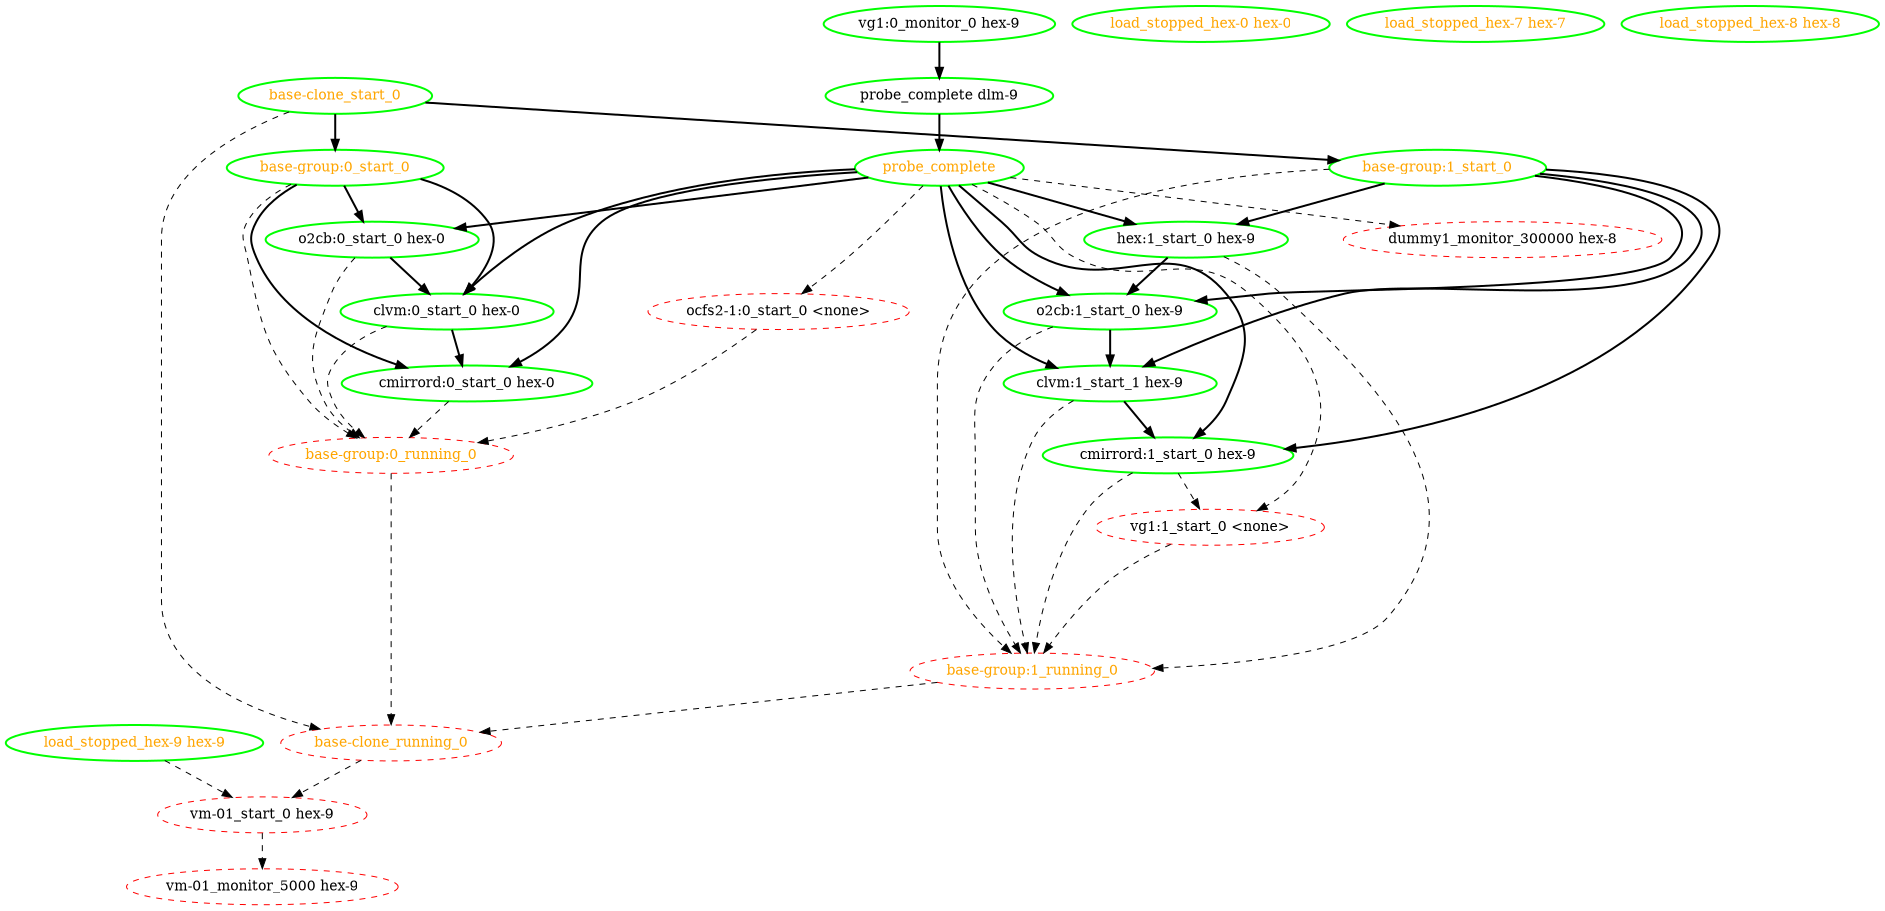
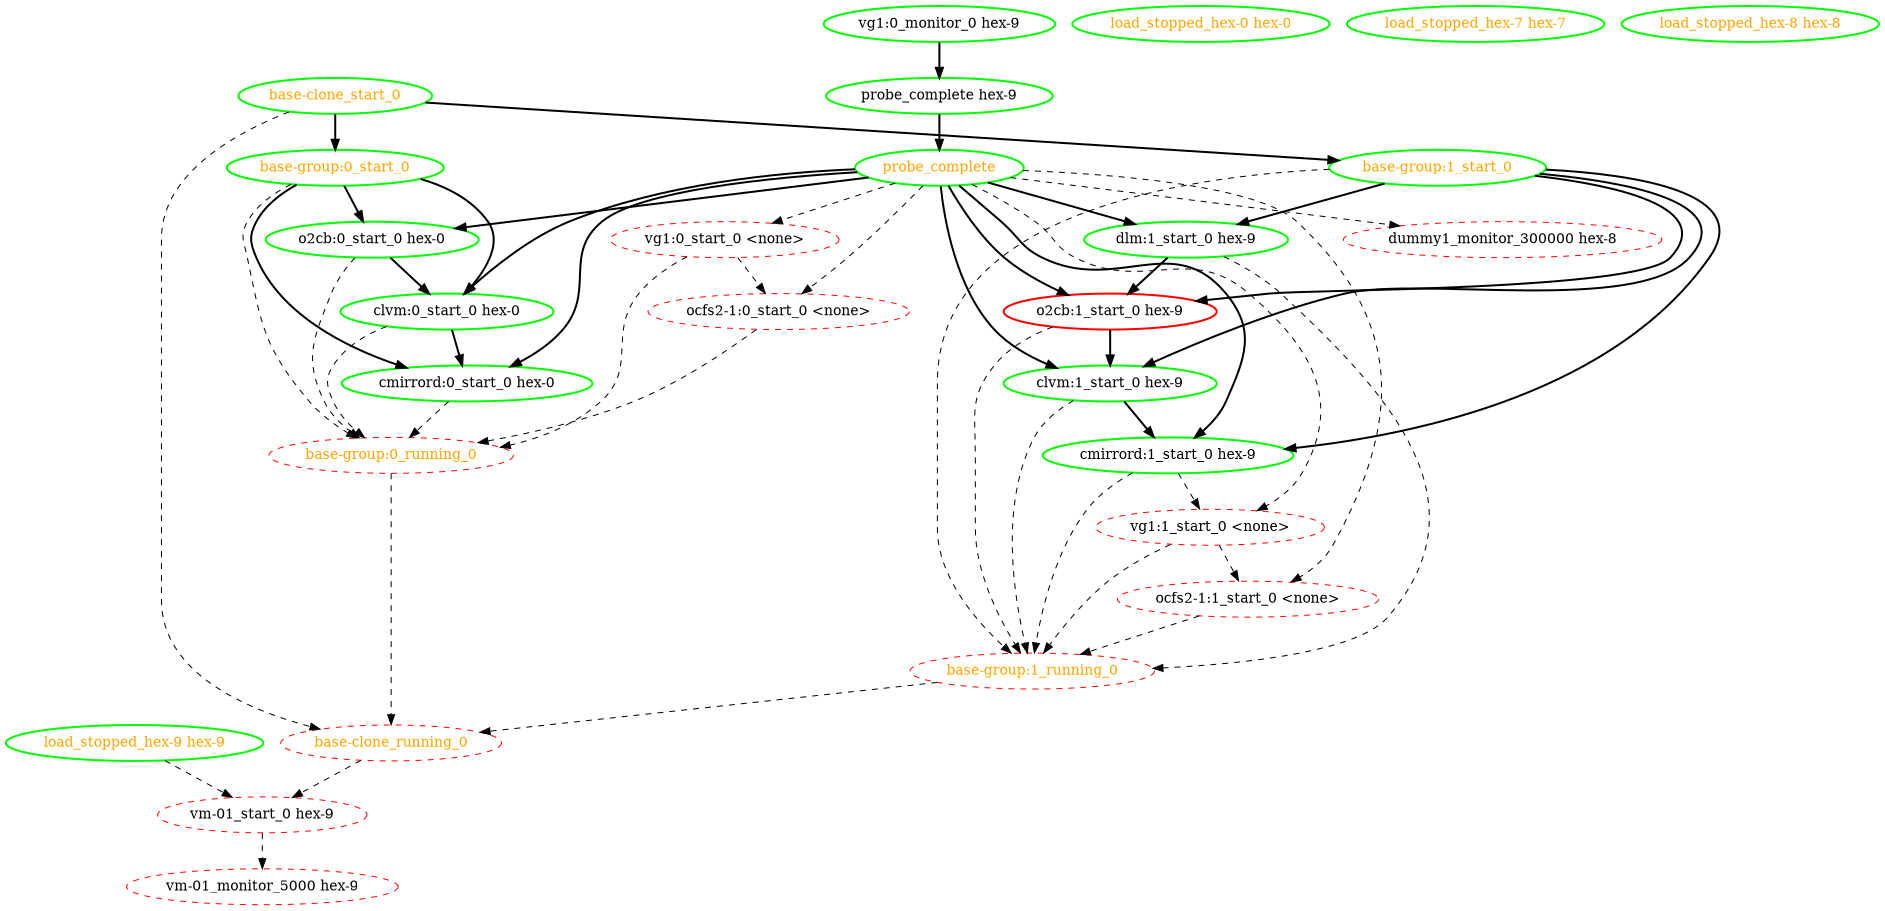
(939, 96) -> (939, 96)
none -> (725, 240)
(1186, 240) -> (1186, 240)
(1110, 312) -> (1110, 312)
(1110, 383) -> (1110, 383)
none -> (1248, 599)
